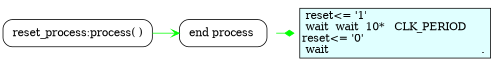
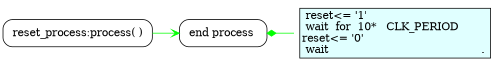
(384, 27) -> (380, 27)
(280, 33) -> (285, 33)
